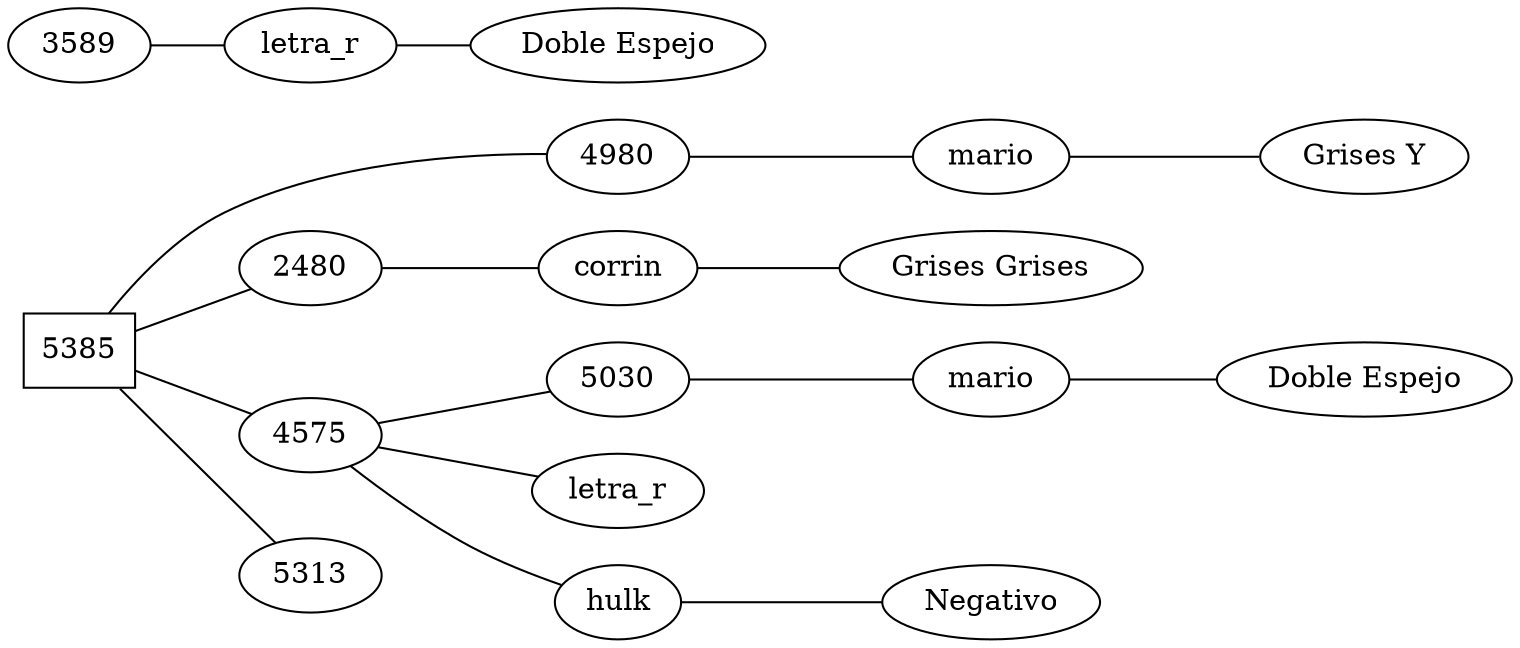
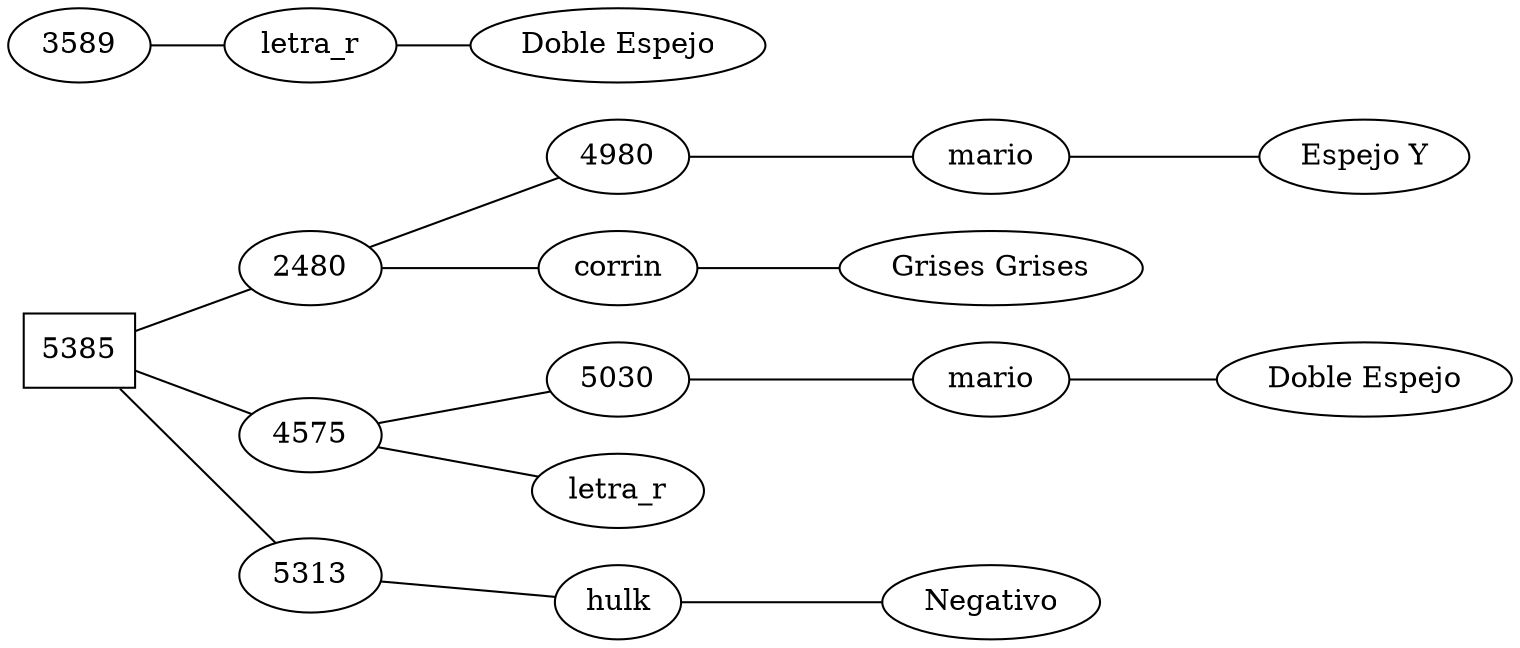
(1364, 157) -> (1364, 157)
(307, 182) -> (464, 212)
(450, 535) -> (468, 589)
